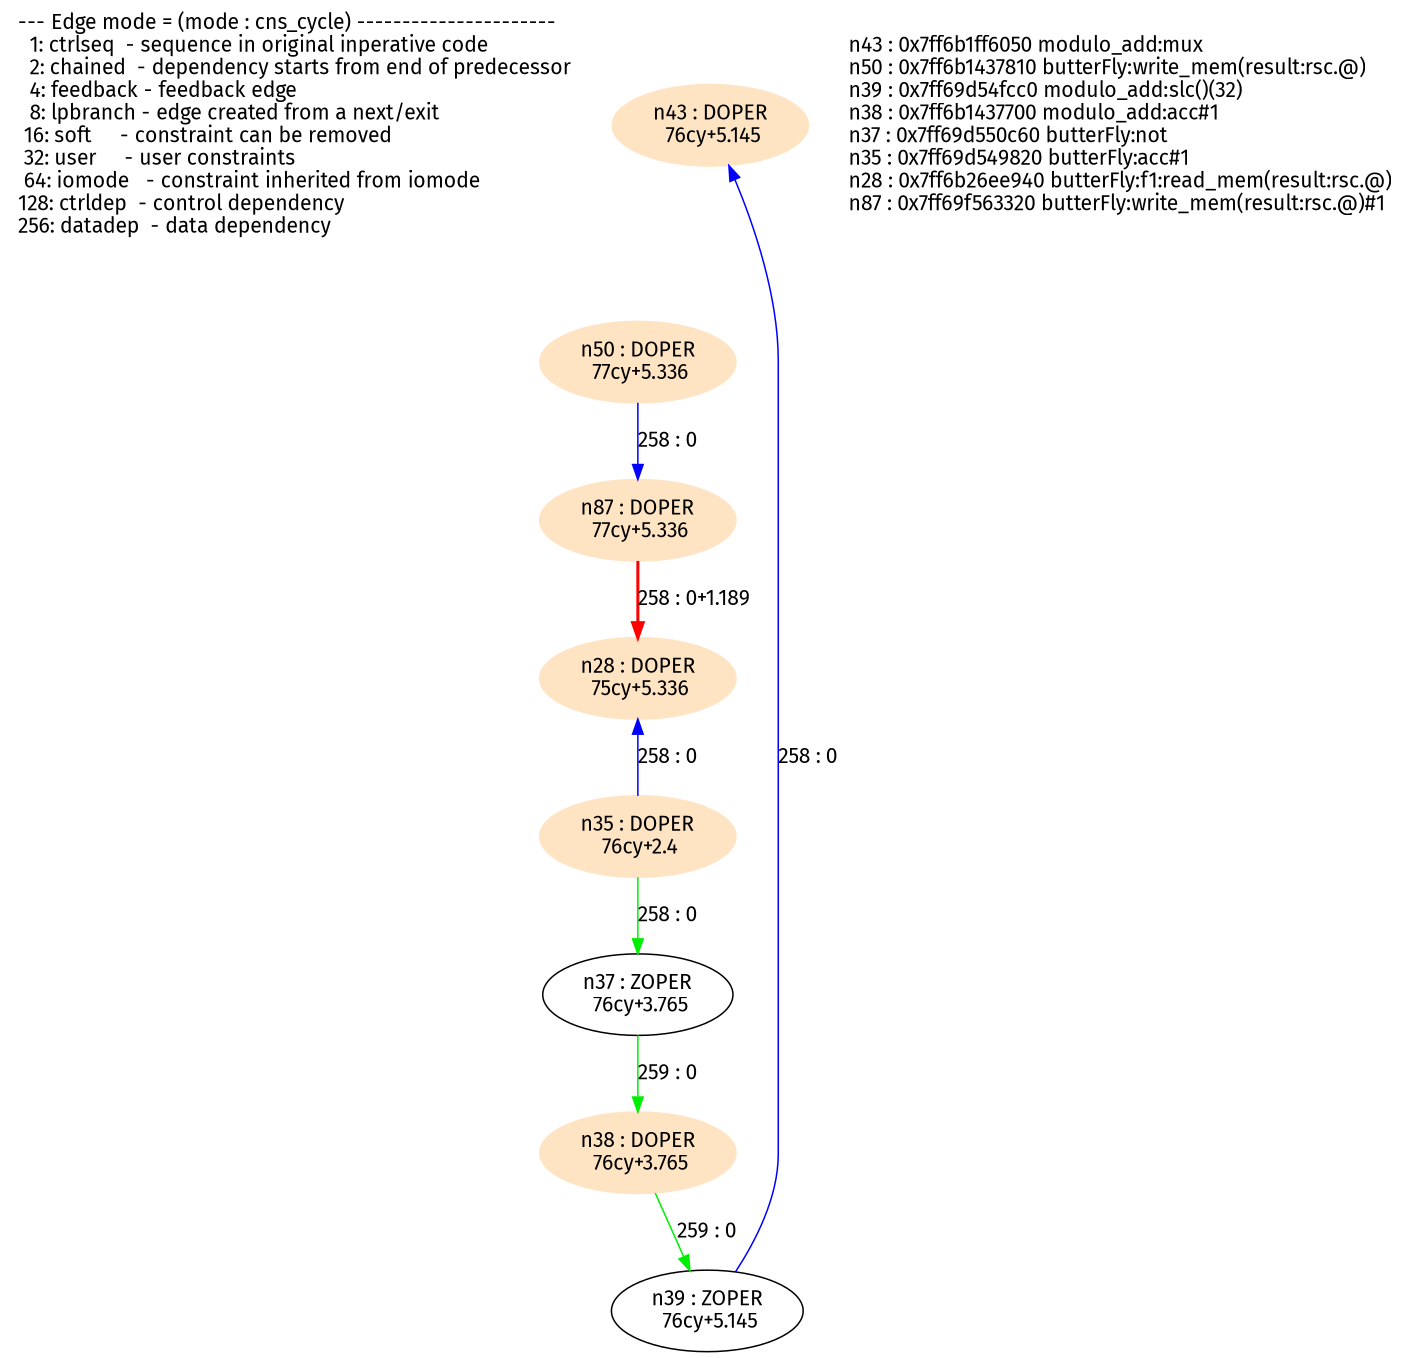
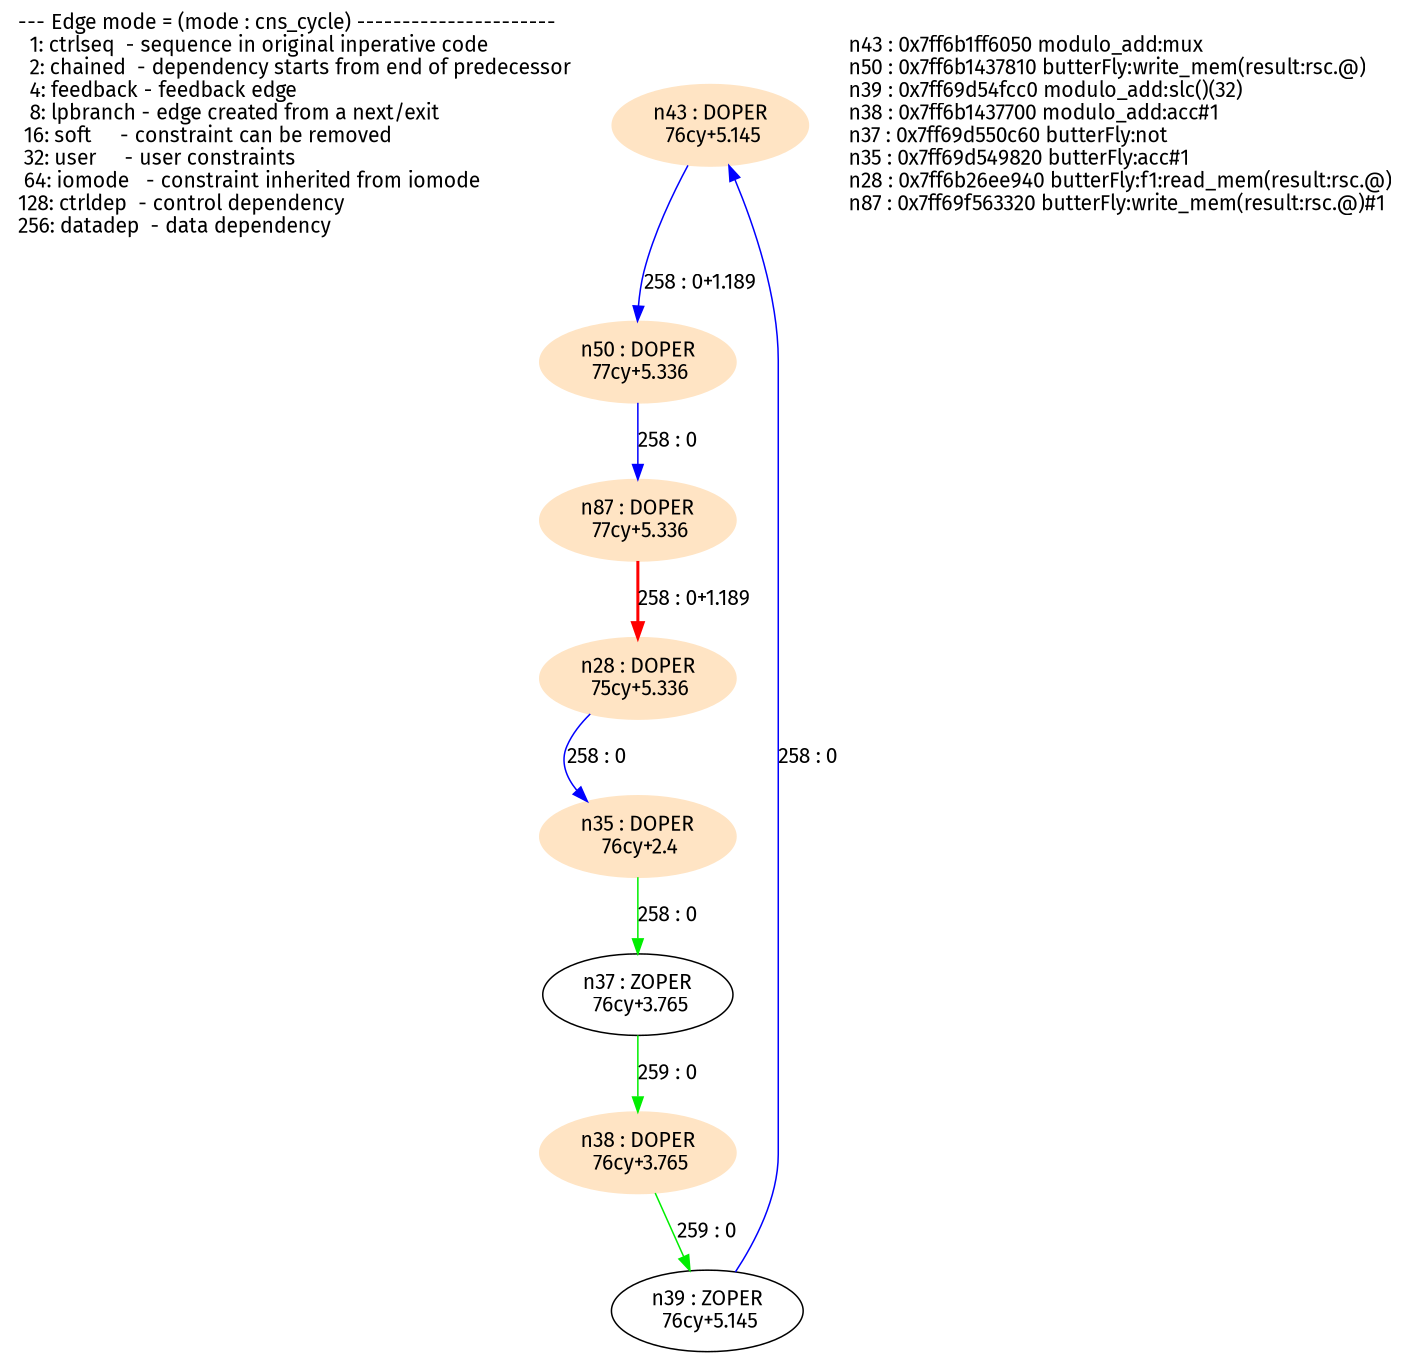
none -> (656, 233)
(638, 765) -> (566, 750)
